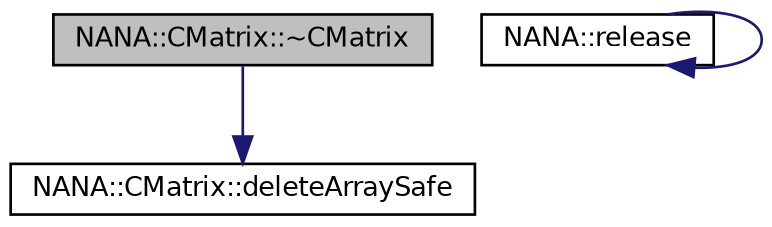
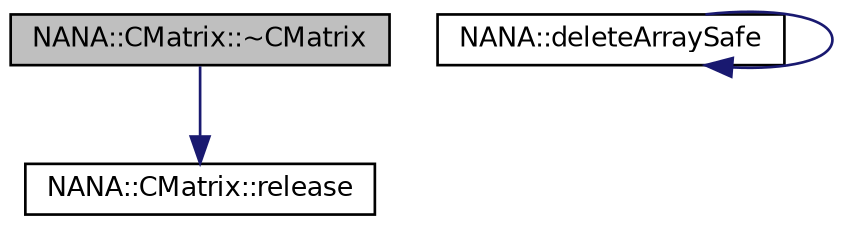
(598, 40) -> (611, 40)
(243, 189) -> (200, 189)
